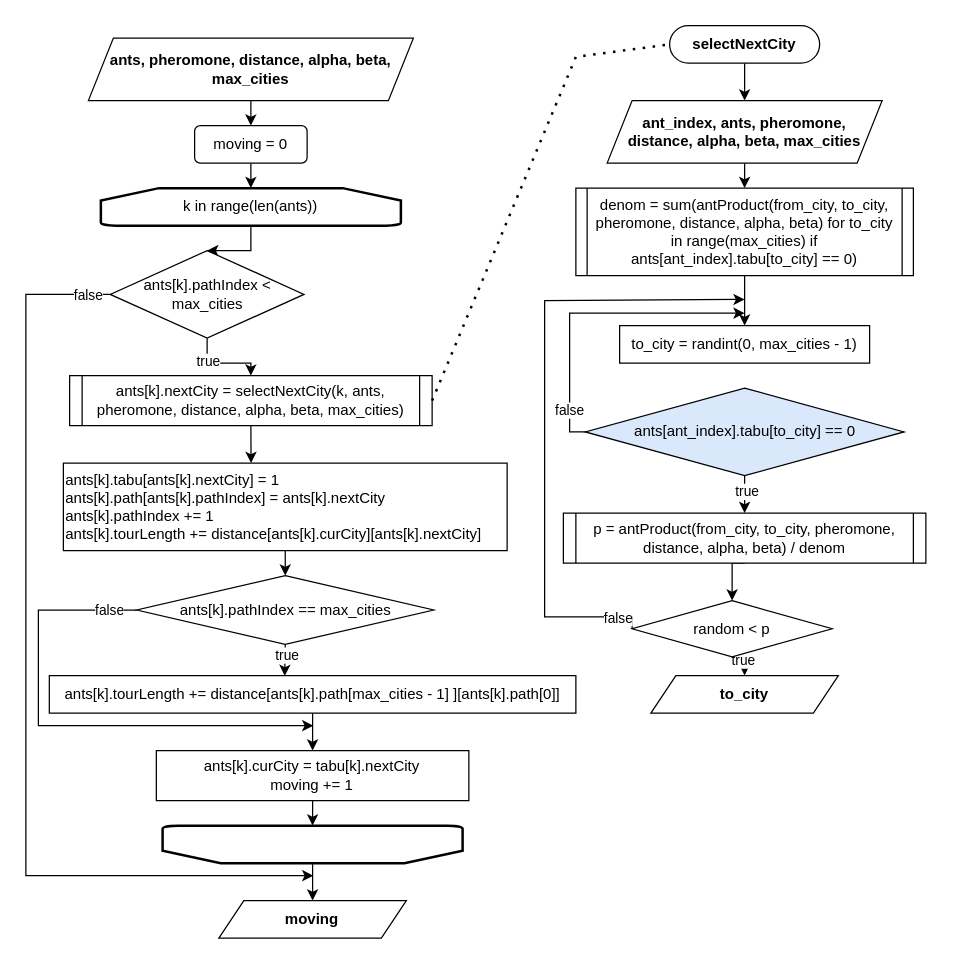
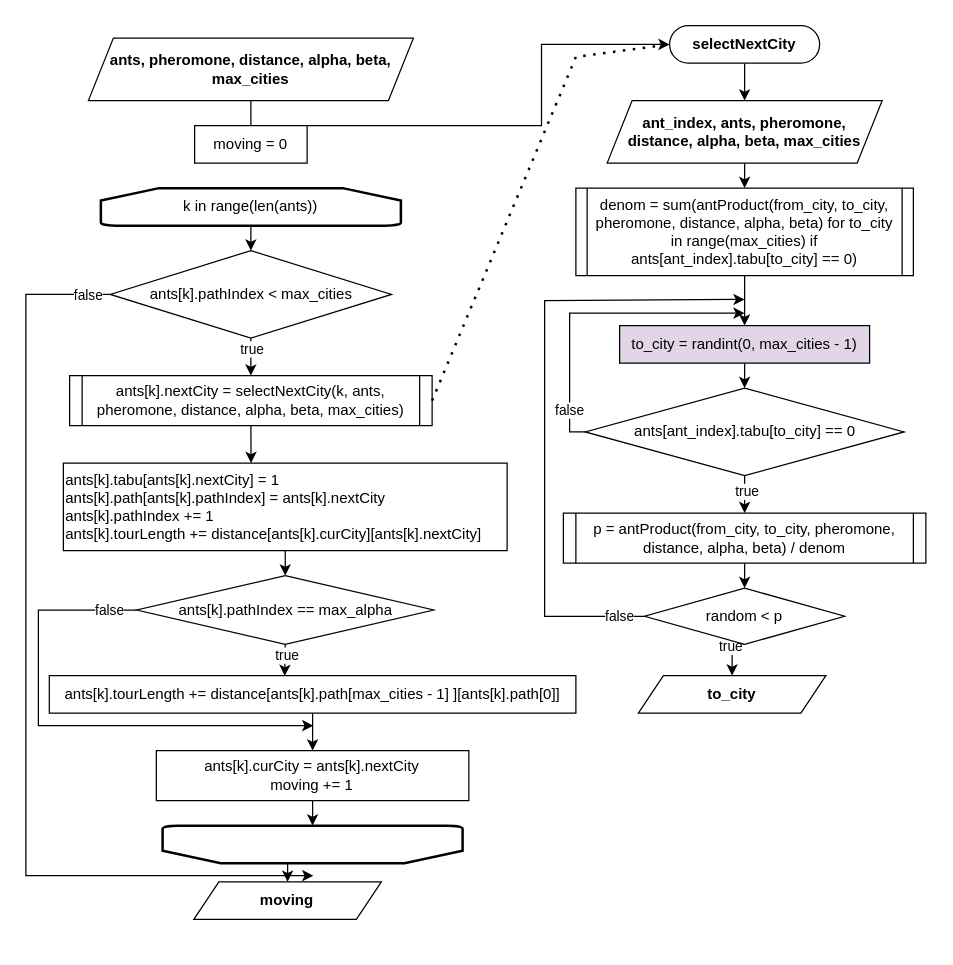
(251, 116) -> (521, 126)
(251, 144) -> (251, 144)
(251, 171) -> none
(207, 294) -> (251, 294)
(744, 344) -> (744, 344)
none -> (744, 371)
(744, 432) -> (744, 432)
(286, 611) -> (286, 611)
(732, 629) -> (744, 616)
(744, 694) -> (732, 694)
(312, 776) -> (312, 776)
(312, 919) -> (287, 901)
